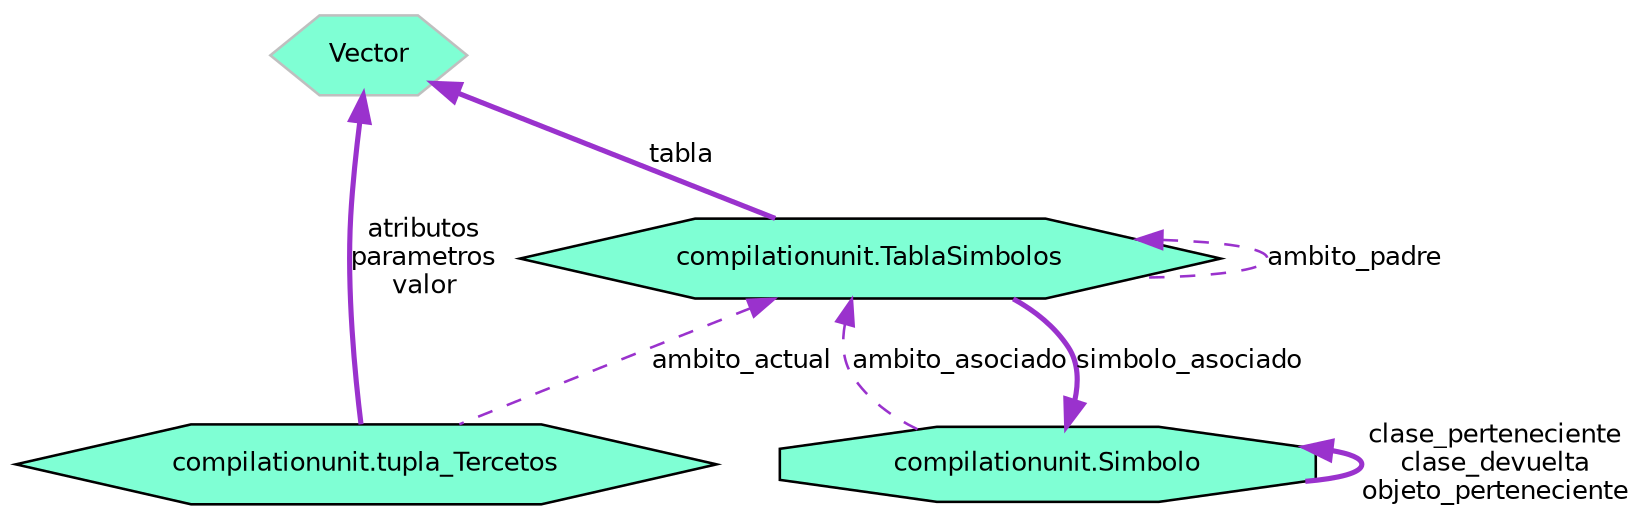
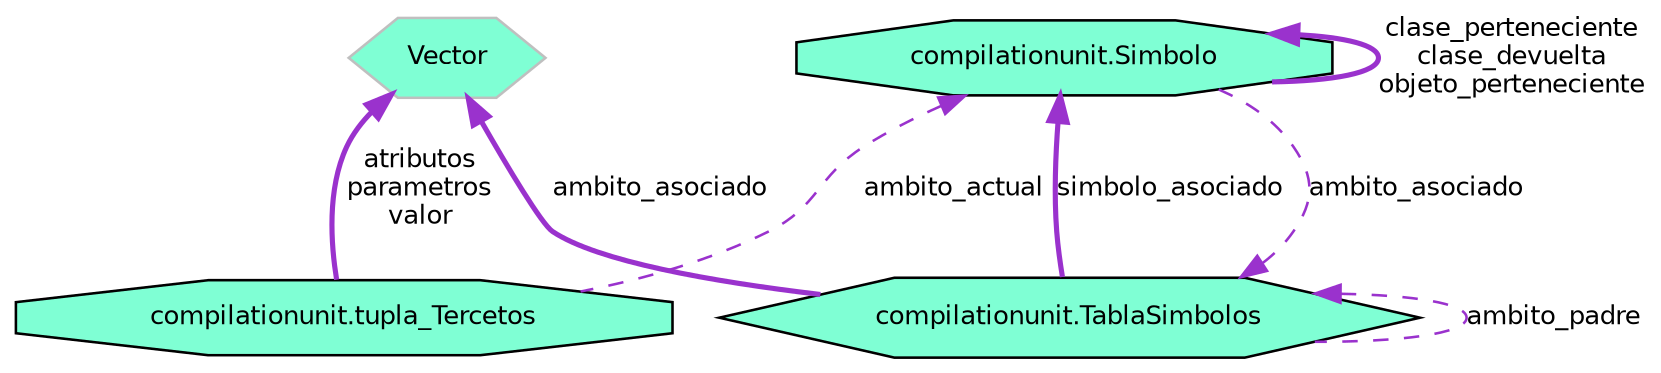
(681, 156) -> (661, 189)
(605, 366) -> (777, 227)
(366, 464) -> (344, 318)
